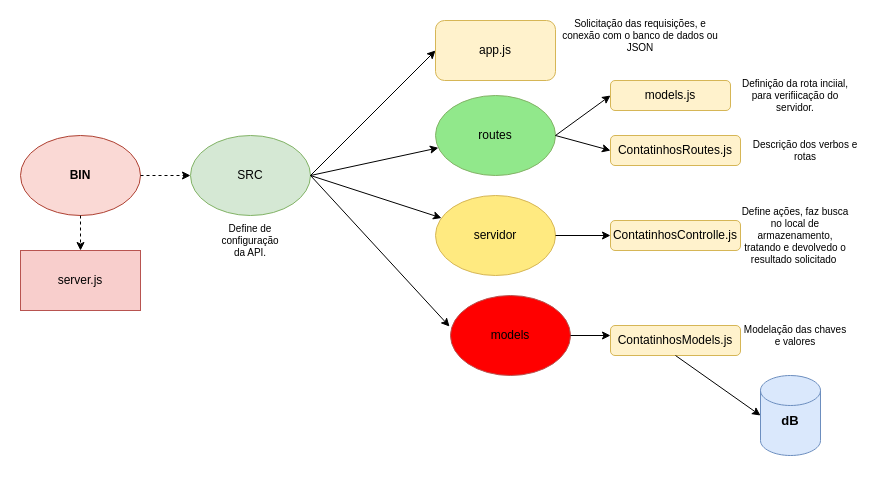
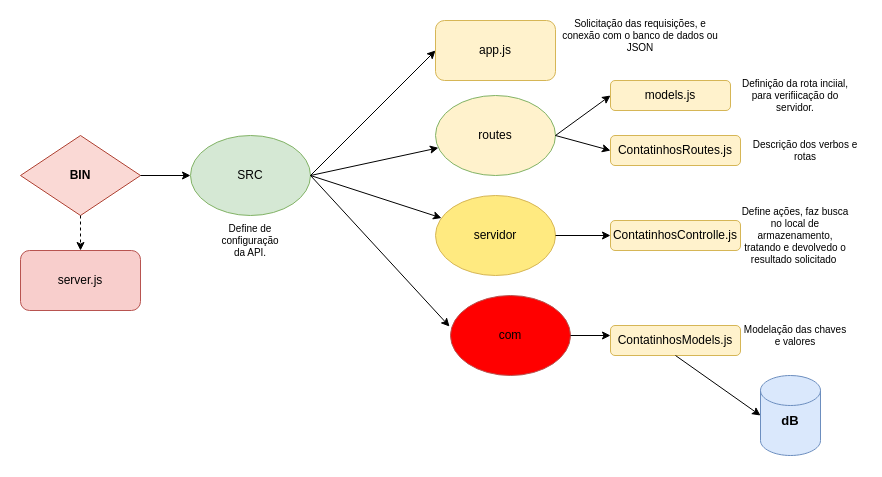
(496, 136) -> (496, 136)
(81, 176) -> (81, 176)
(162, 176) -> (162, 176)
(81, 281) -> (81, 281)
(511, 336) -> (511, 336)
